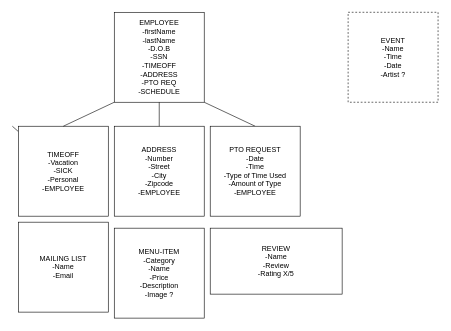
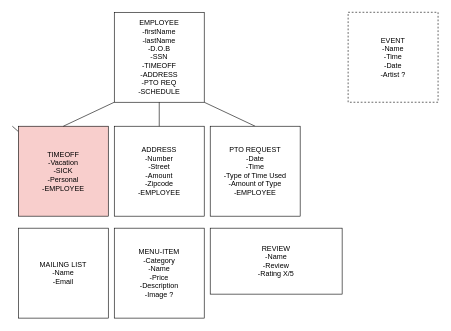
(63, 171) -> (63, 171)
(159, 171) -> (159, 171)
(63, 267) -> (63, 273)
